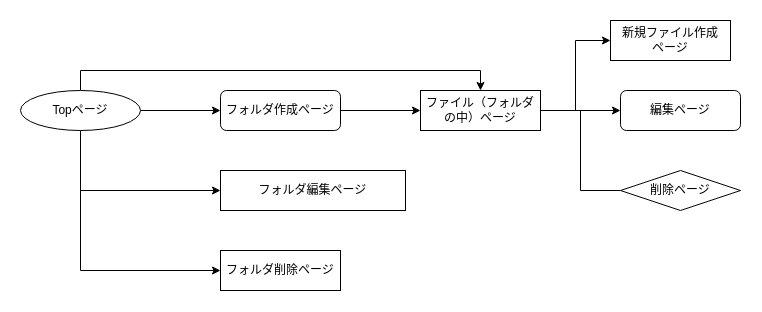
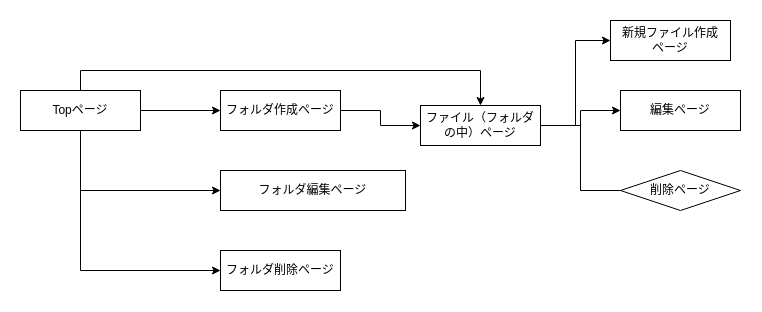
(81, 111) -> (81, 111)
(281, 111) -> (281, 111)
(481, 111) -> (481, 126)
(681, 111) -> (681, 111)
